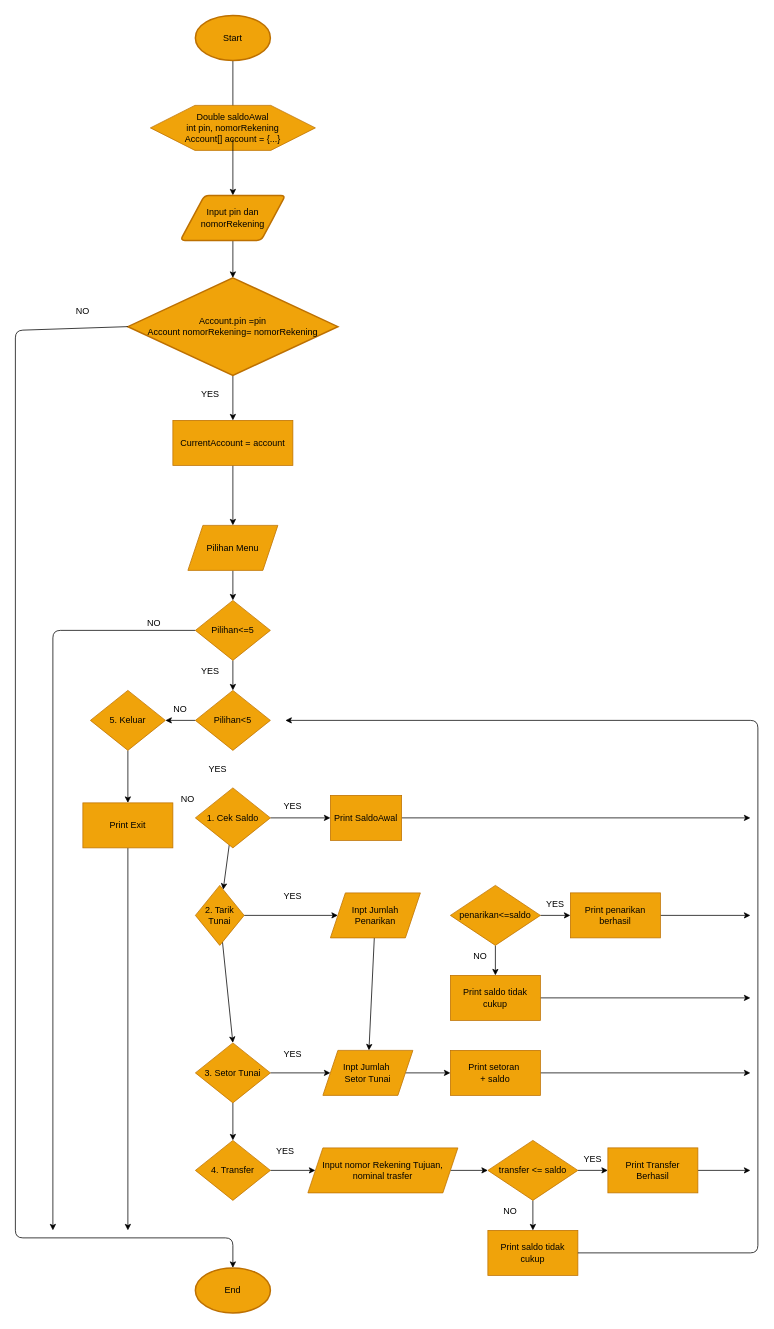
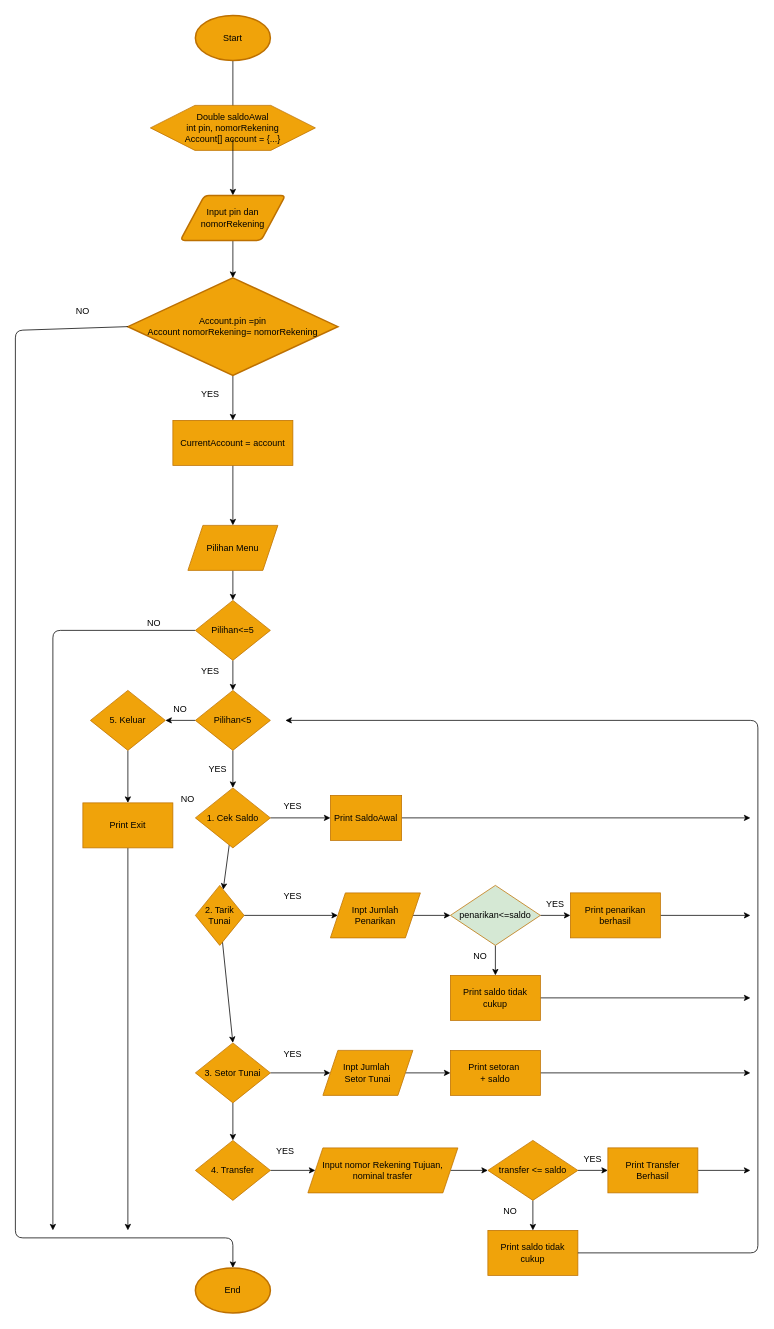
none -> (233, 781)
(495, 915) -> (495, 915)
(372, 991) -> (429, 915)
